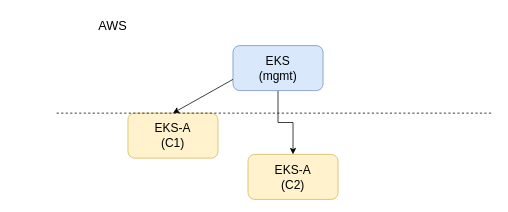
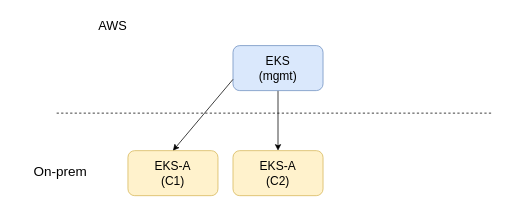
(173, 135) -> (173, 173)
none -> (60, 171)
(293, 177) -> (278, 173)
